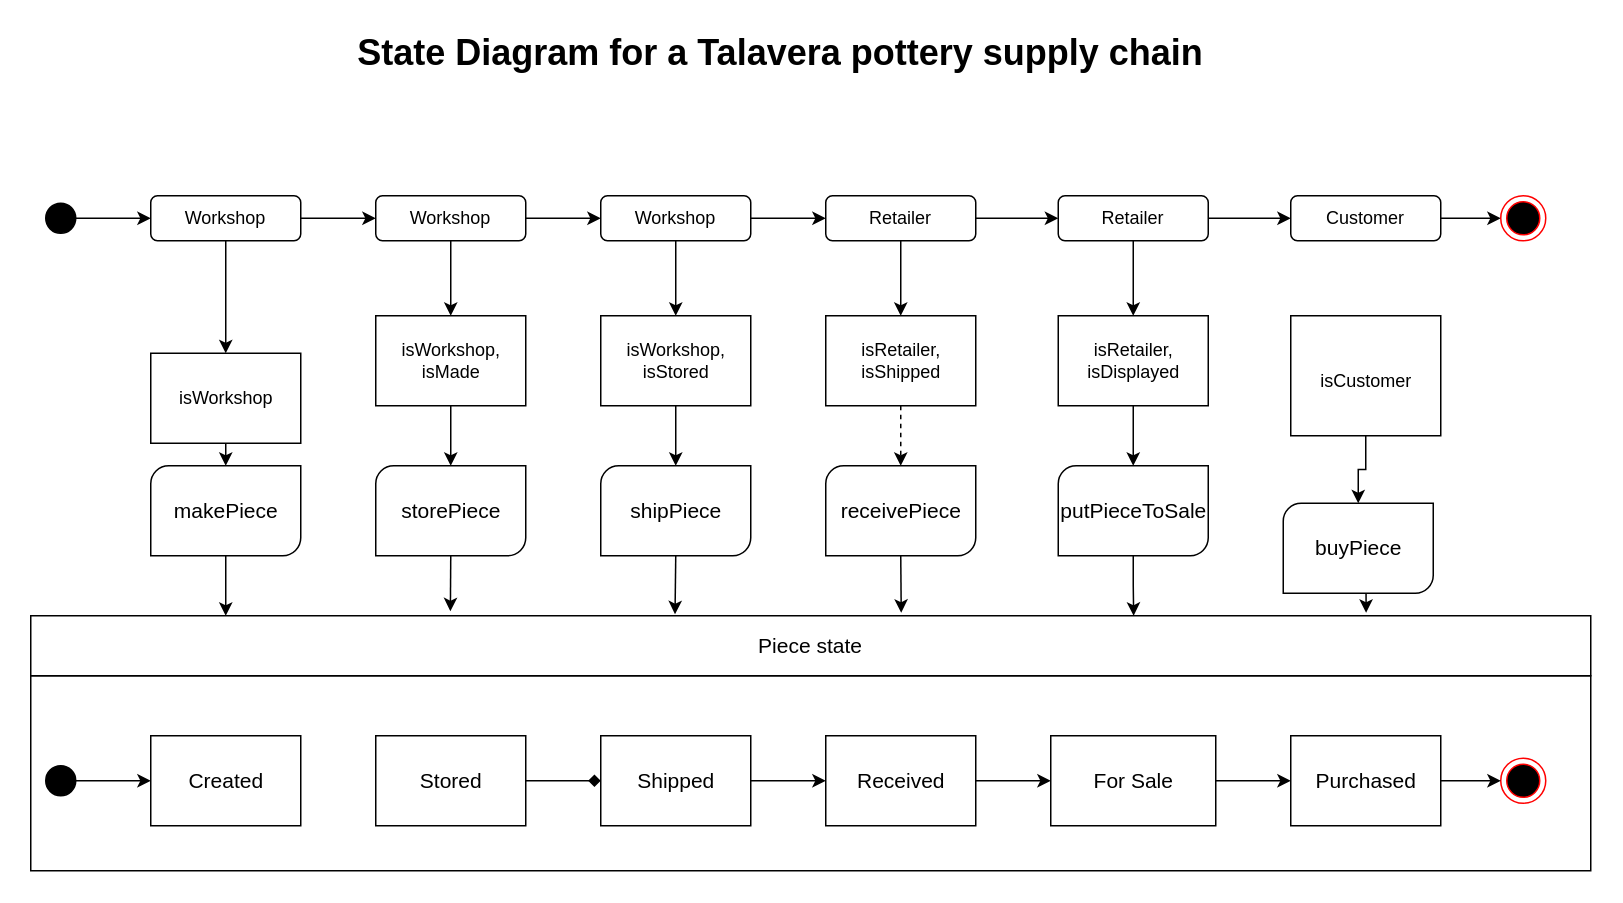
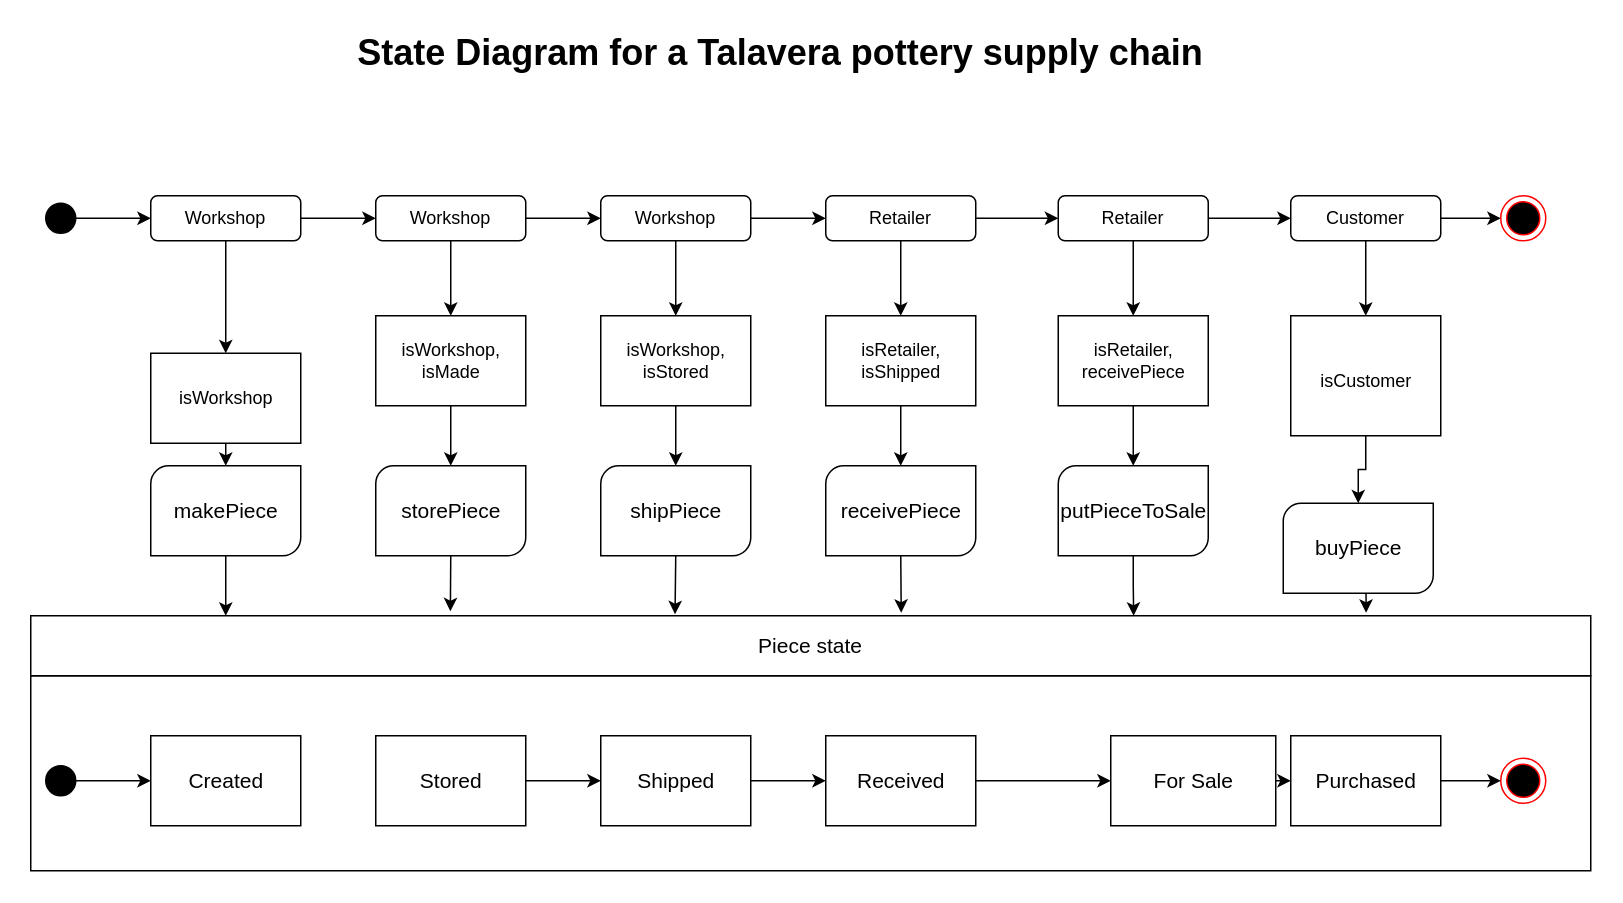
none -> (1366, 273)
(1134, 361) -> (1134, 361)
(901, 430) -> (901, 430)
(588, 781) -> (589, 781)
(1133, 781) -> (1193, 781)
